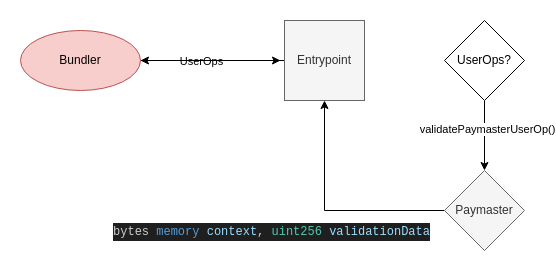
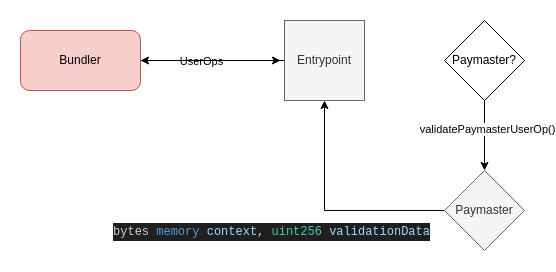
(81, 61) -> (81, 61)
(485, 61) -> (485, 61)
